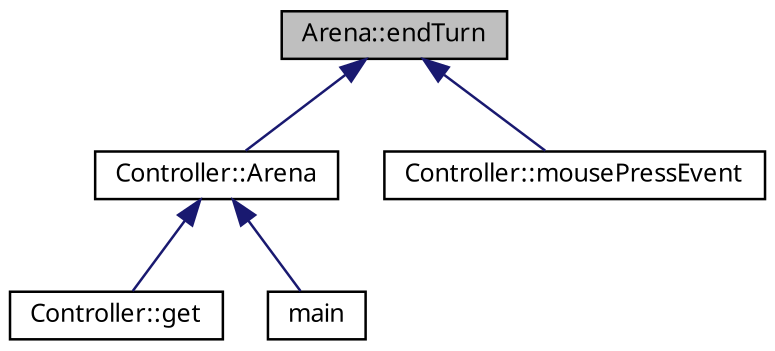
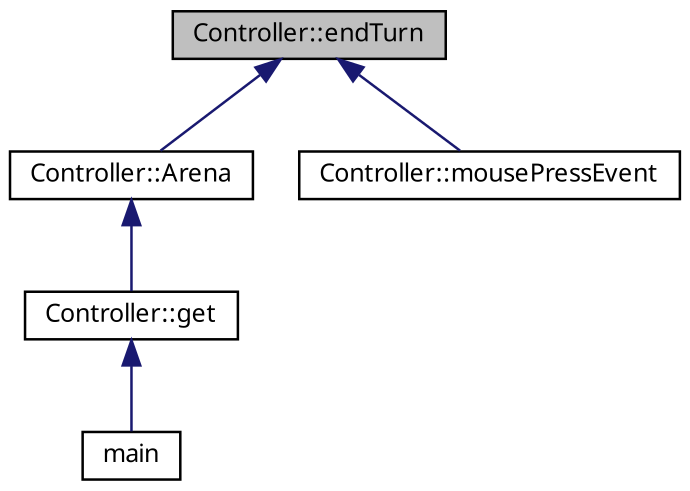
(394, 35) -> (309, 35)
(274, 256) -> (131, 399)
